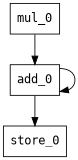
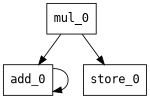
(35, 107) -> (91, 46)
